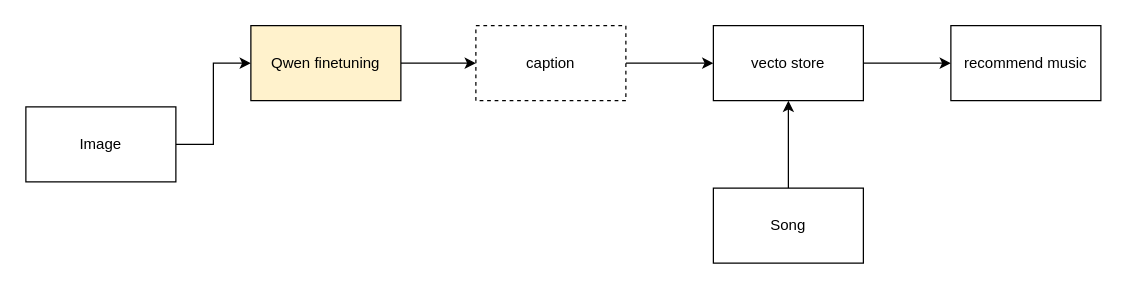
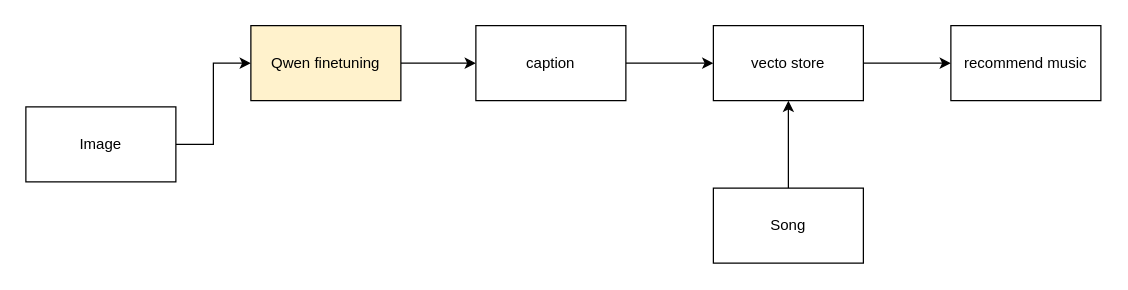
(551, 63) -> (551, 63)
